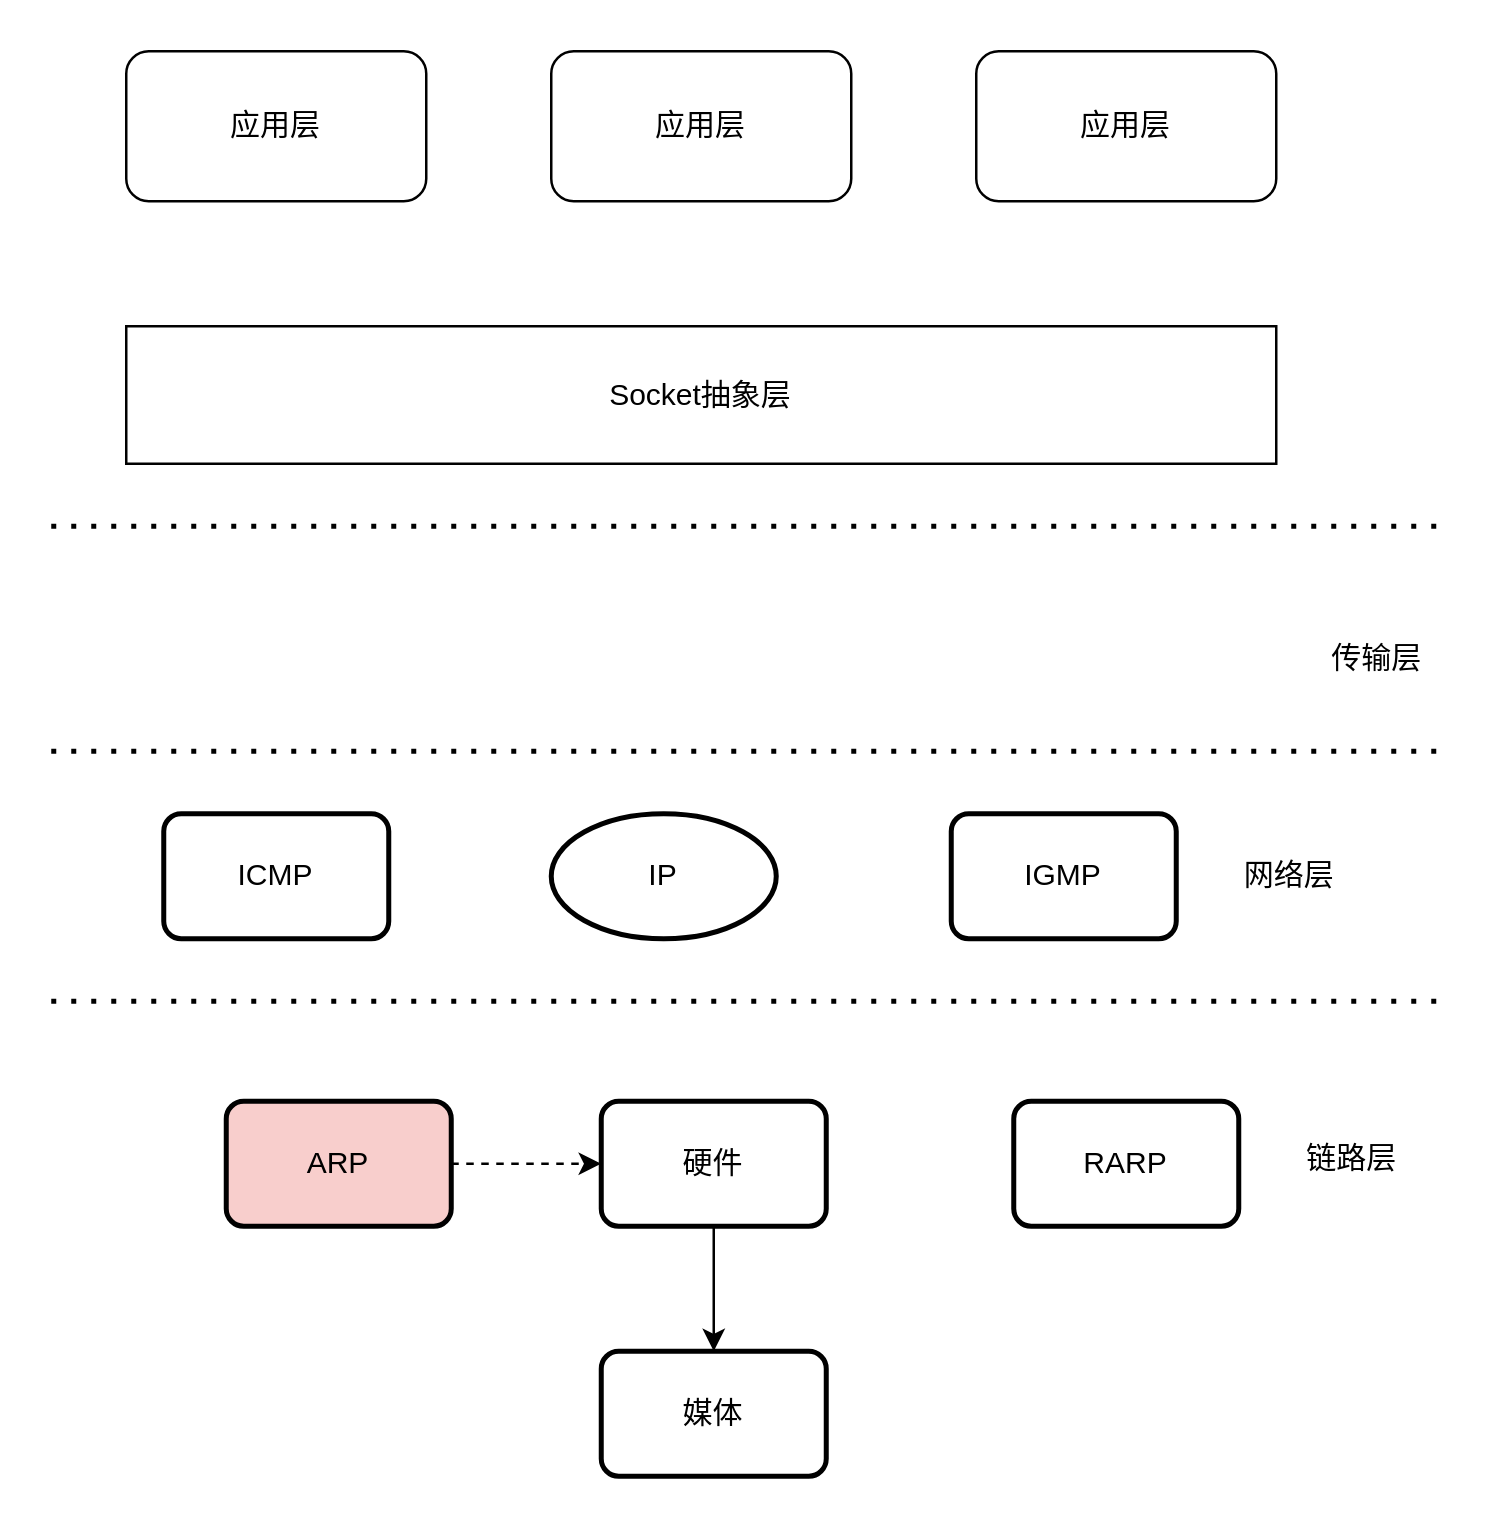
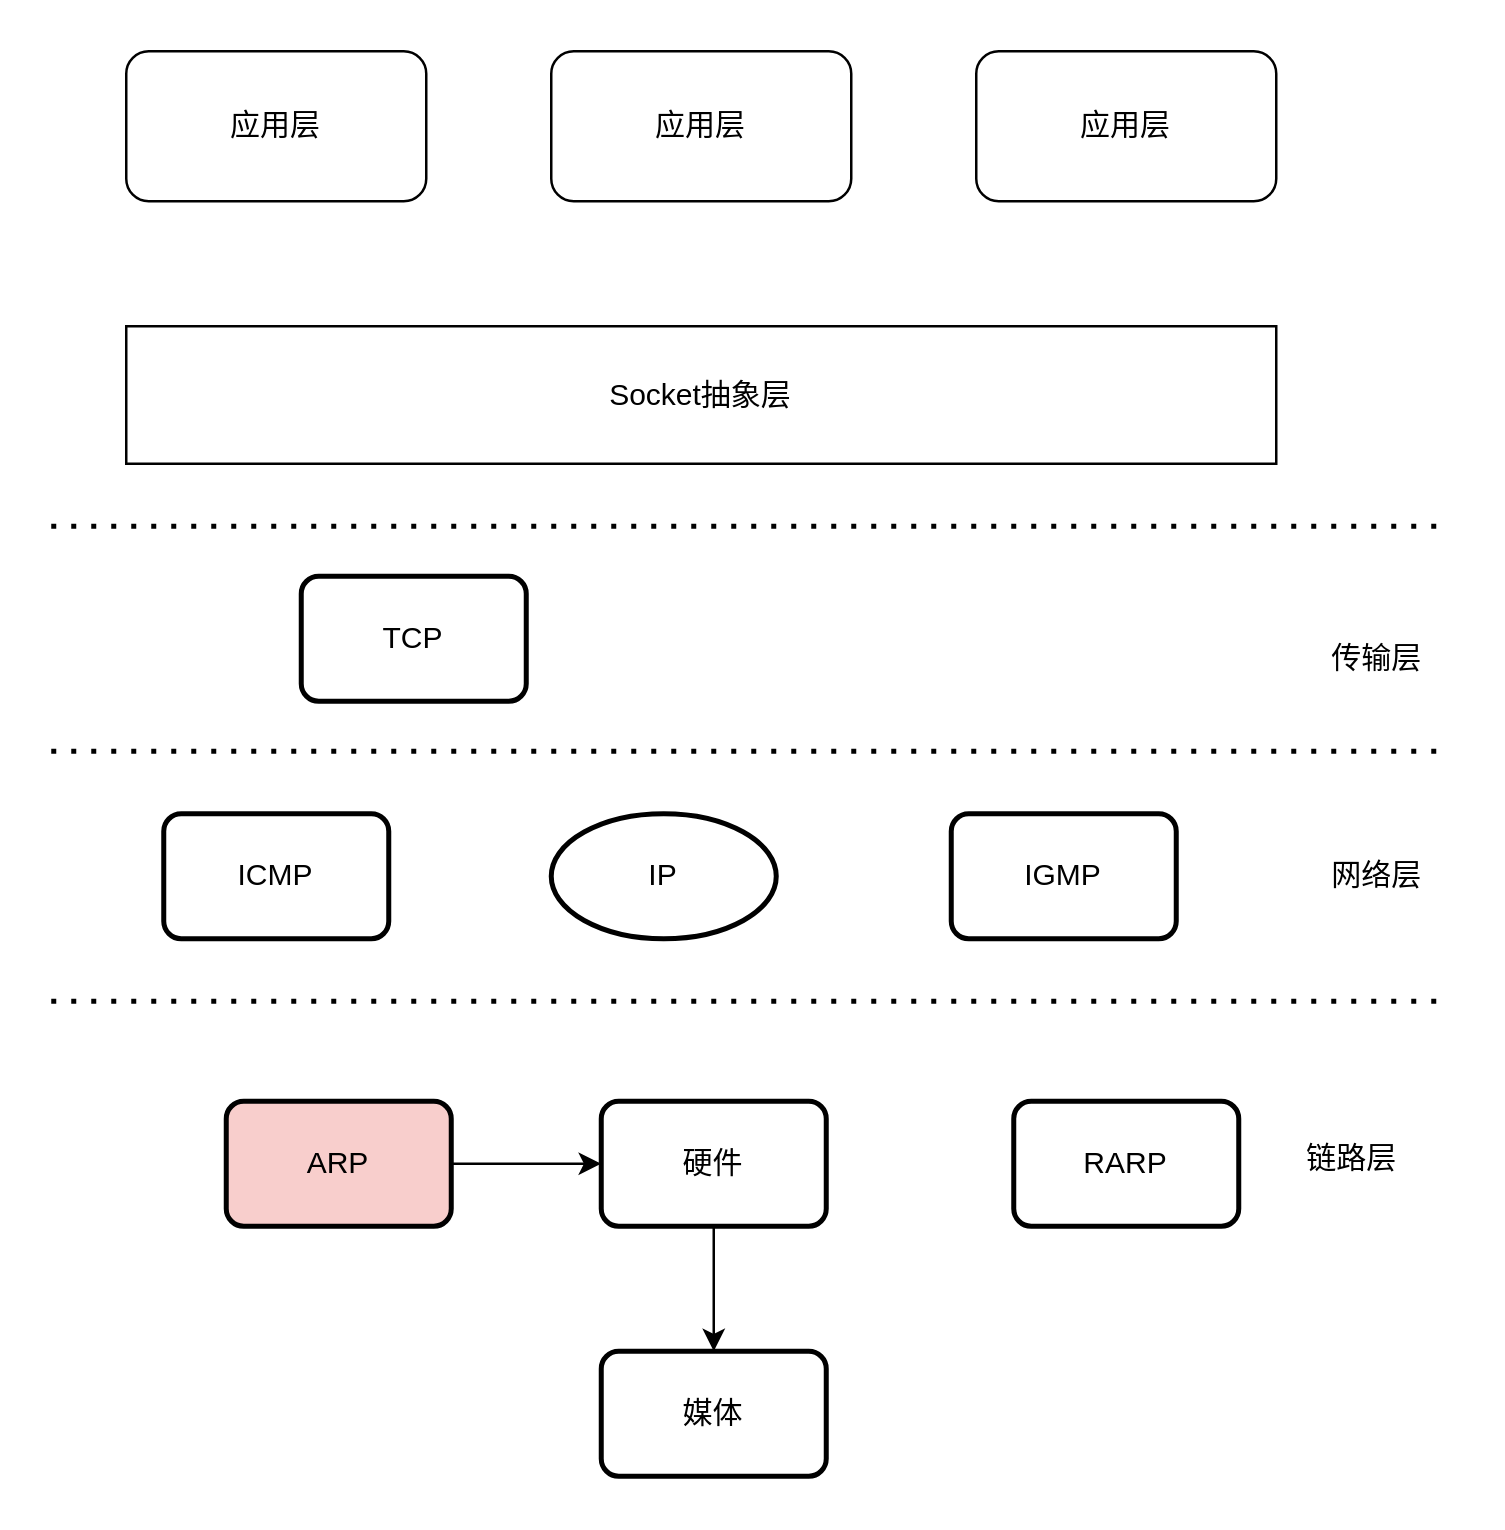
none -> (414, 639)
(1289, 876) -> (1376, 876)
(521, 1164) -> (521, 1164)
